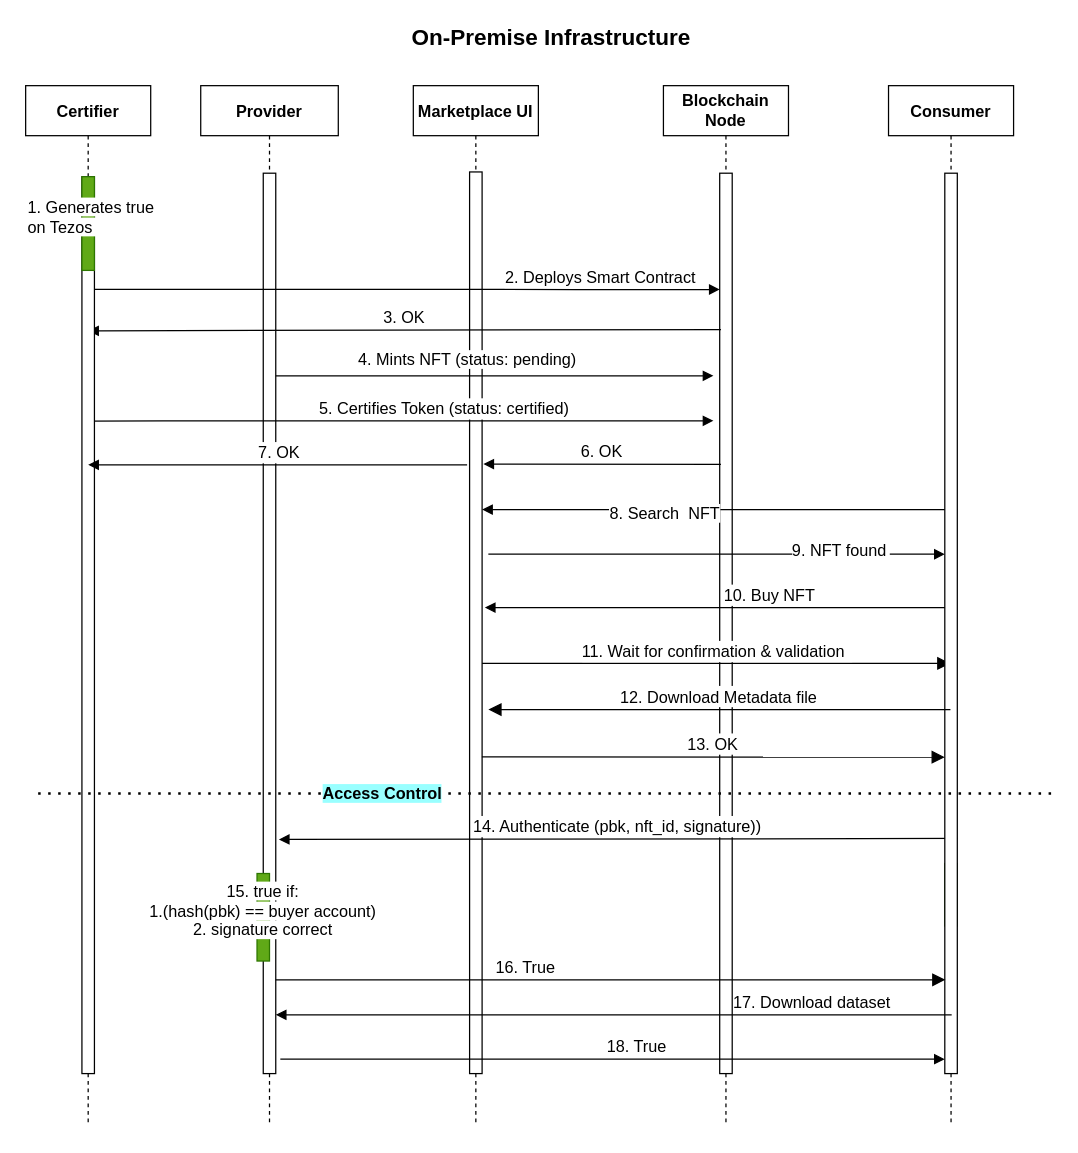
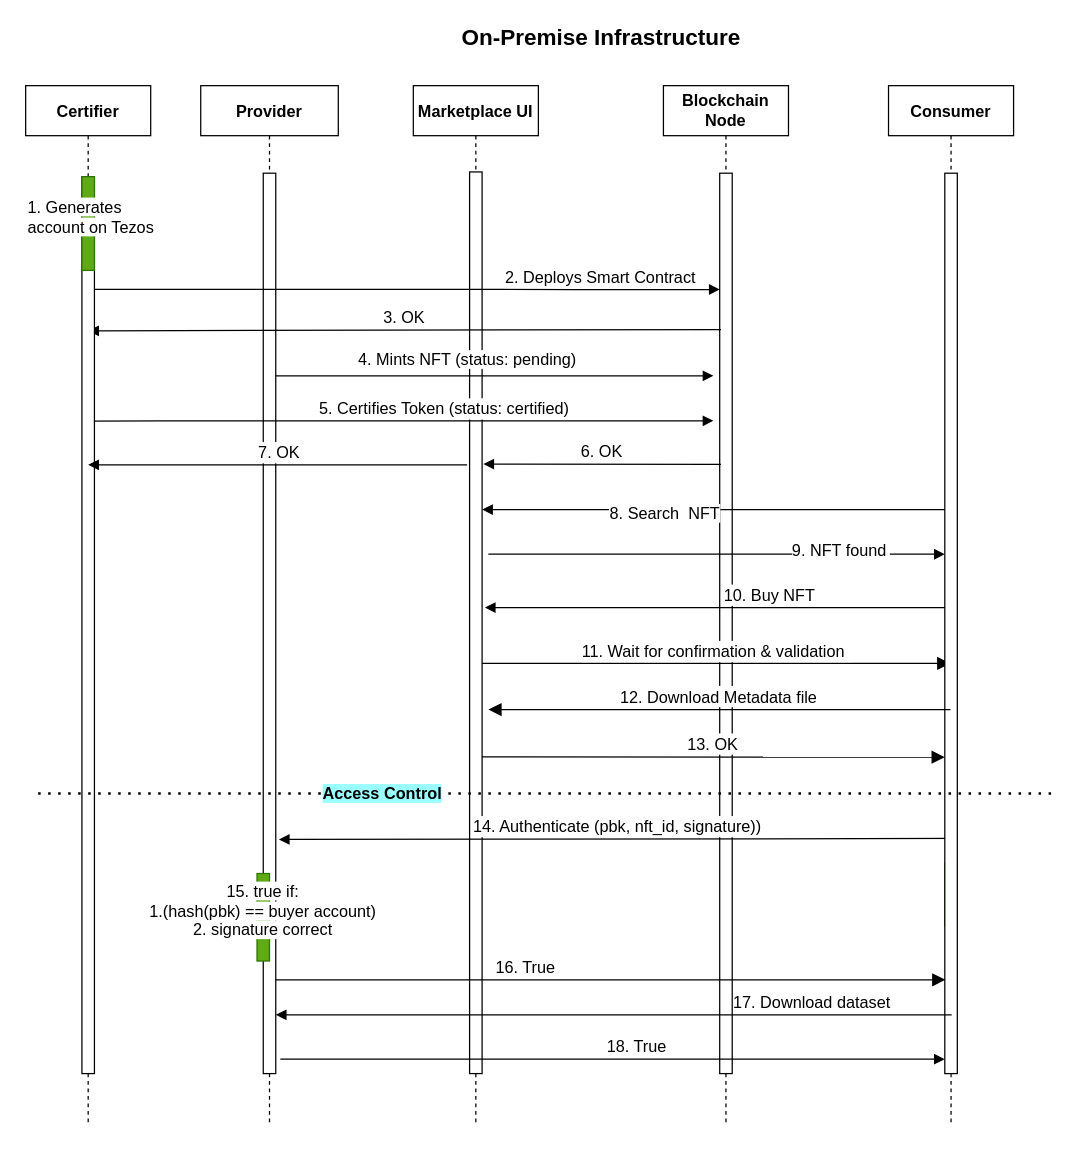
(551, 38) -> (601, 38)
(102, 218) -> (102, 218)
